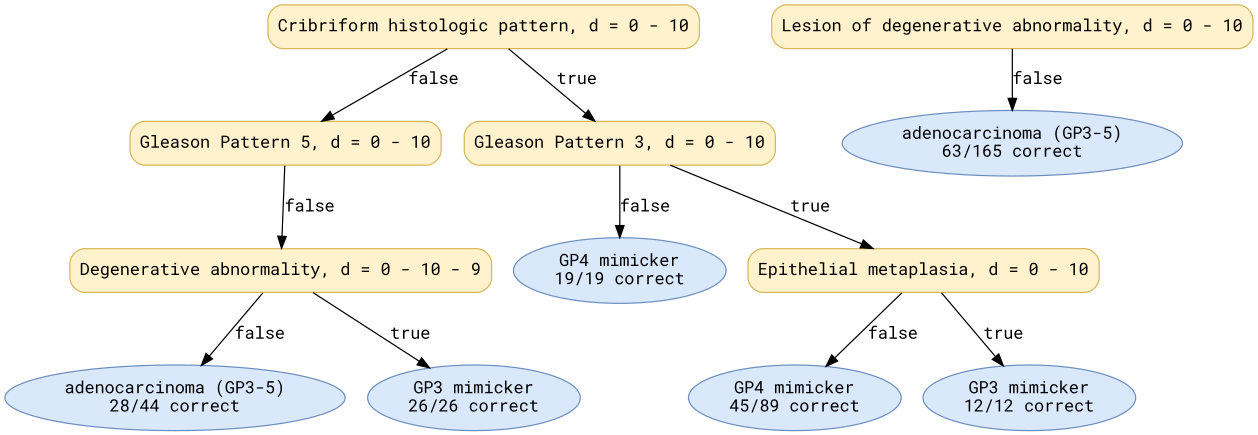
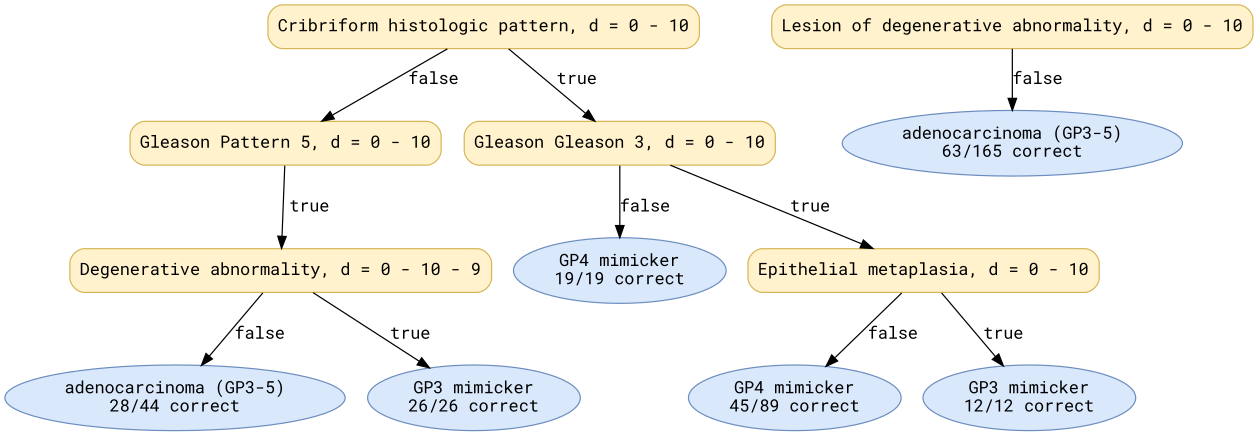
(620, 143) -> (620, 143)
(310, 207) -> (310, 207)
